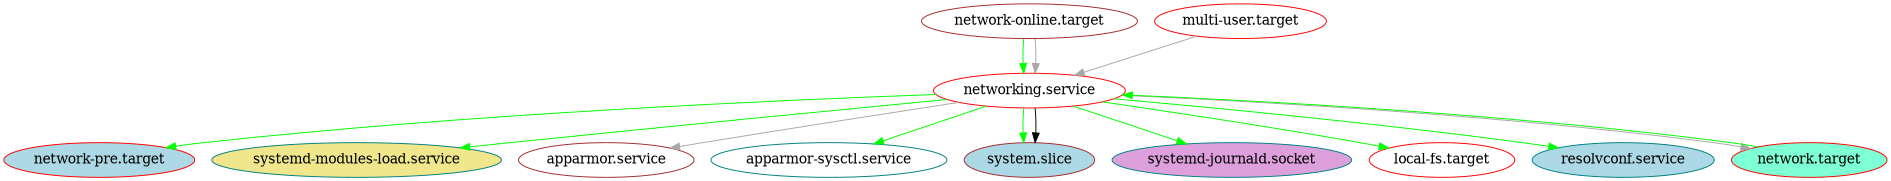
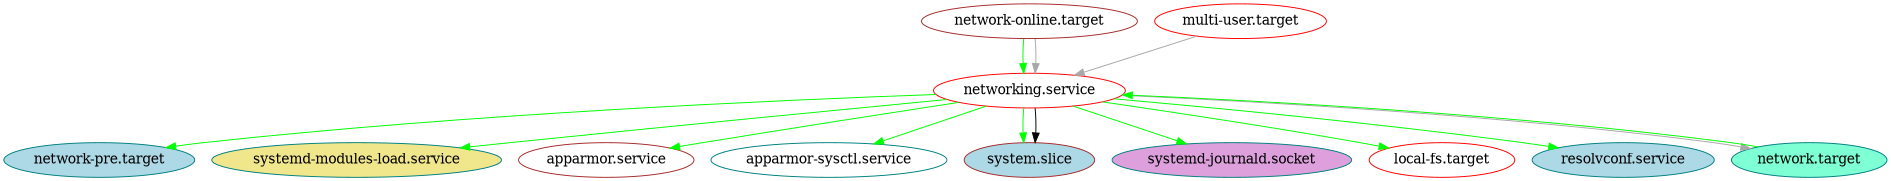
(819, 124) -> (819, 124)
(99, 160) -> (99, 160)
(1809, 160) -> (1809, 160)
